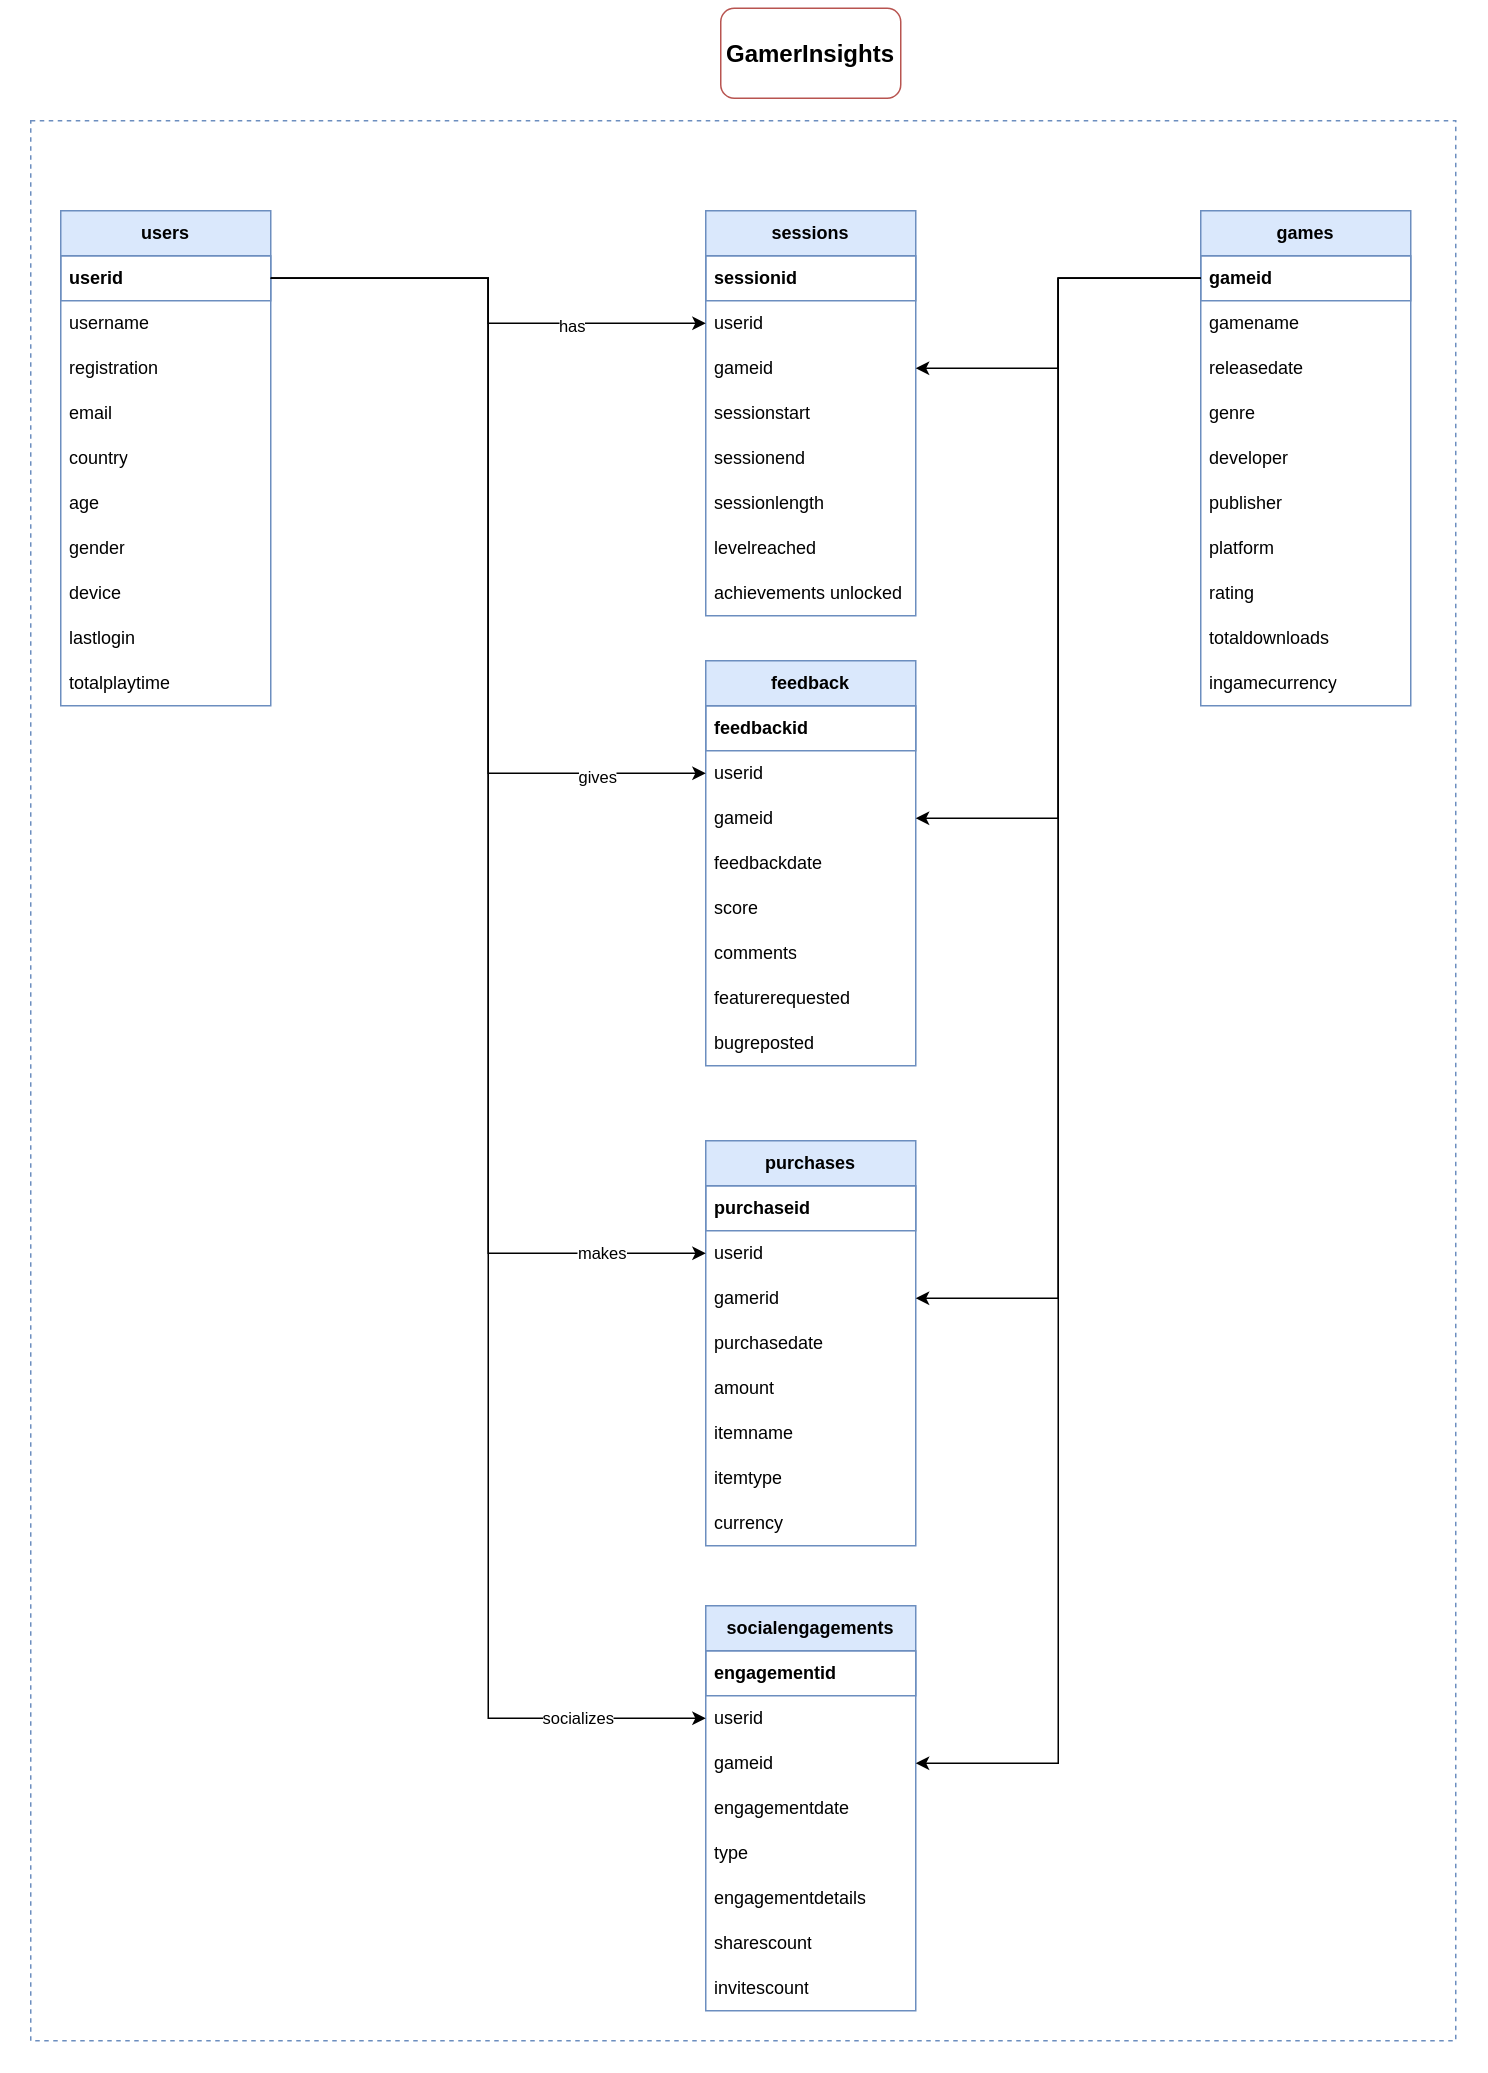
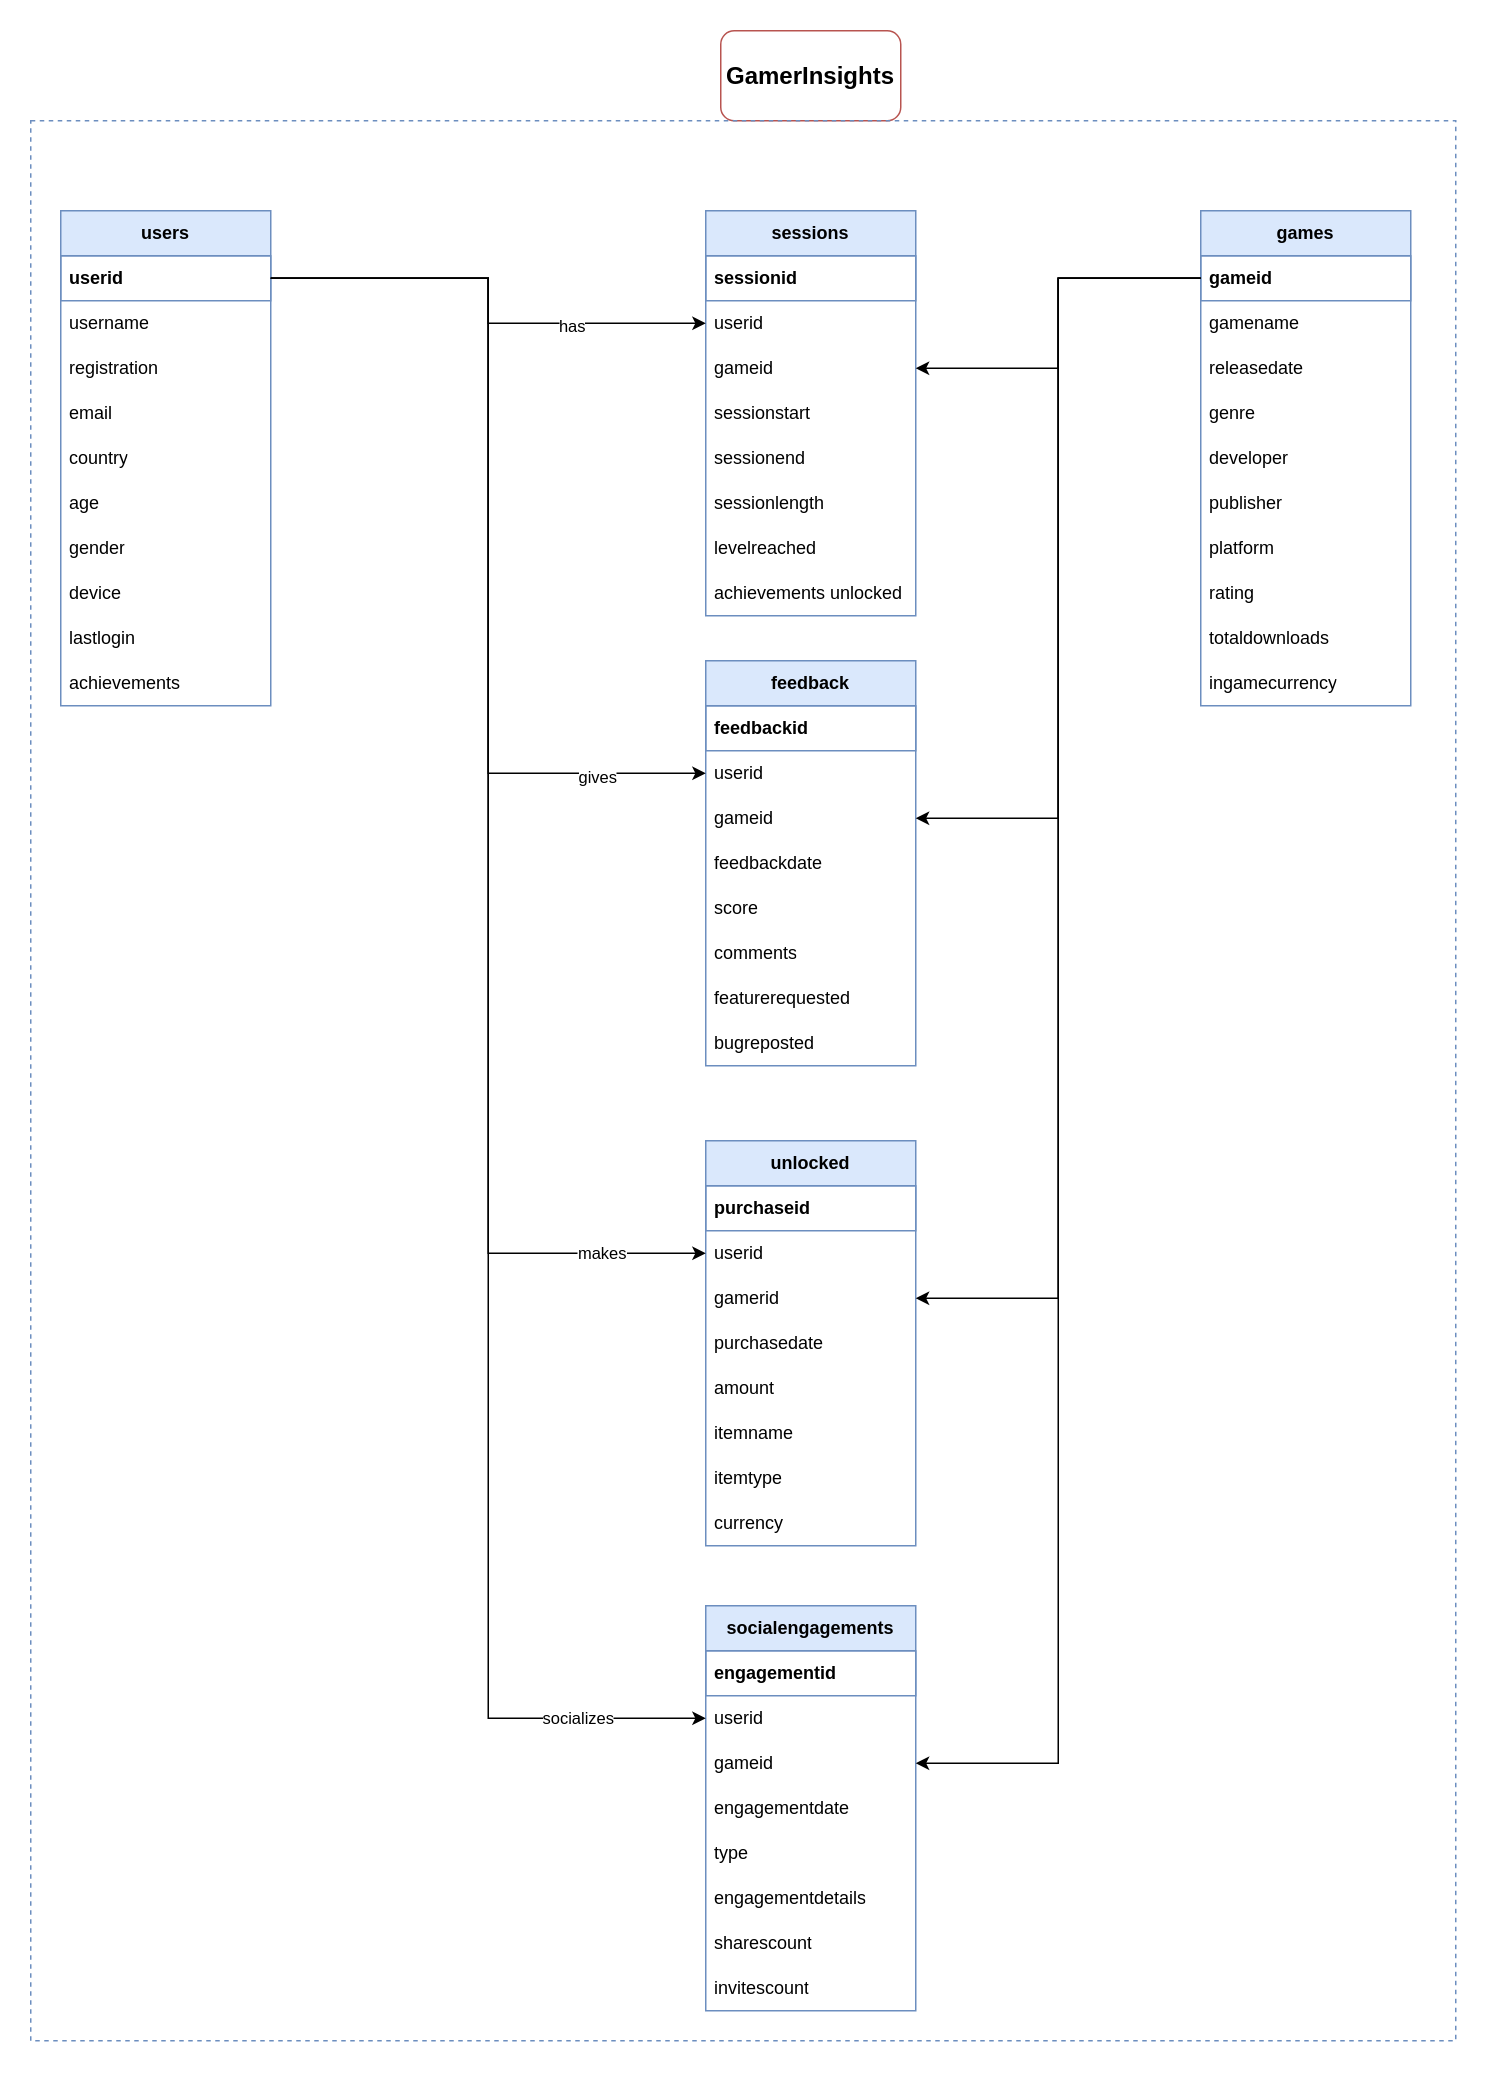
(811, 53) -> (811, 76)
(128, 683) -> (128, 683)
(811, 1163) -> (811, 1163)
